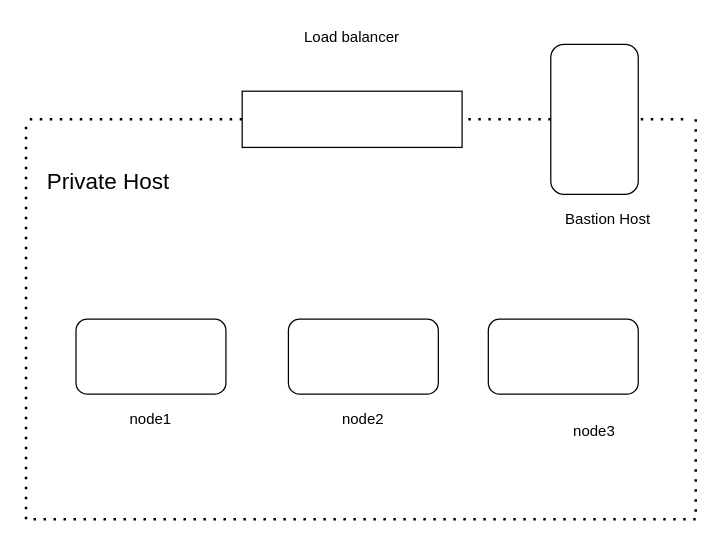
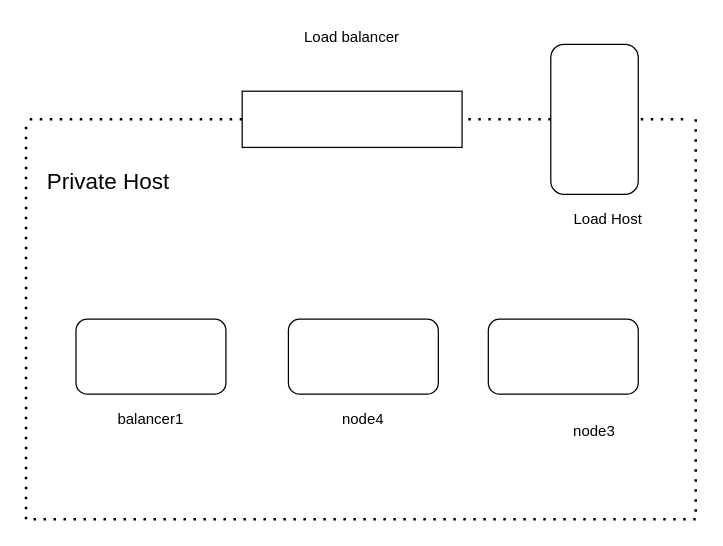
(608, 219) -> (608, 219)
(151, 419) -> (151, 419)
(363, 419) -> (363, 419)
